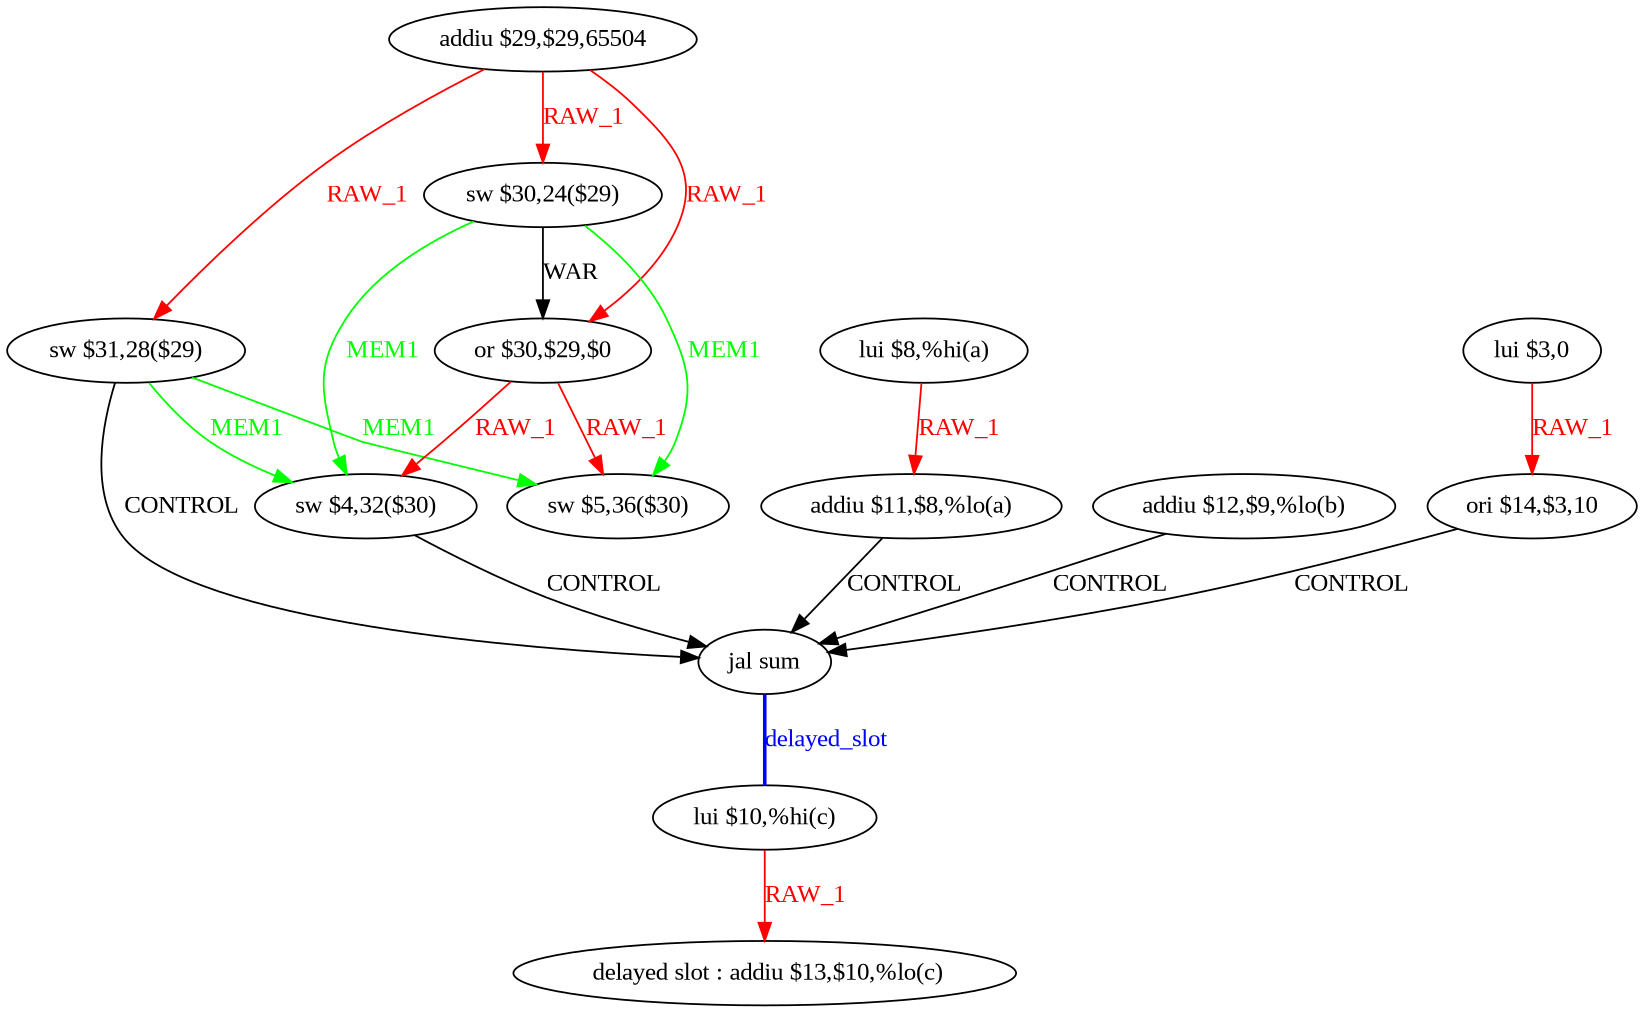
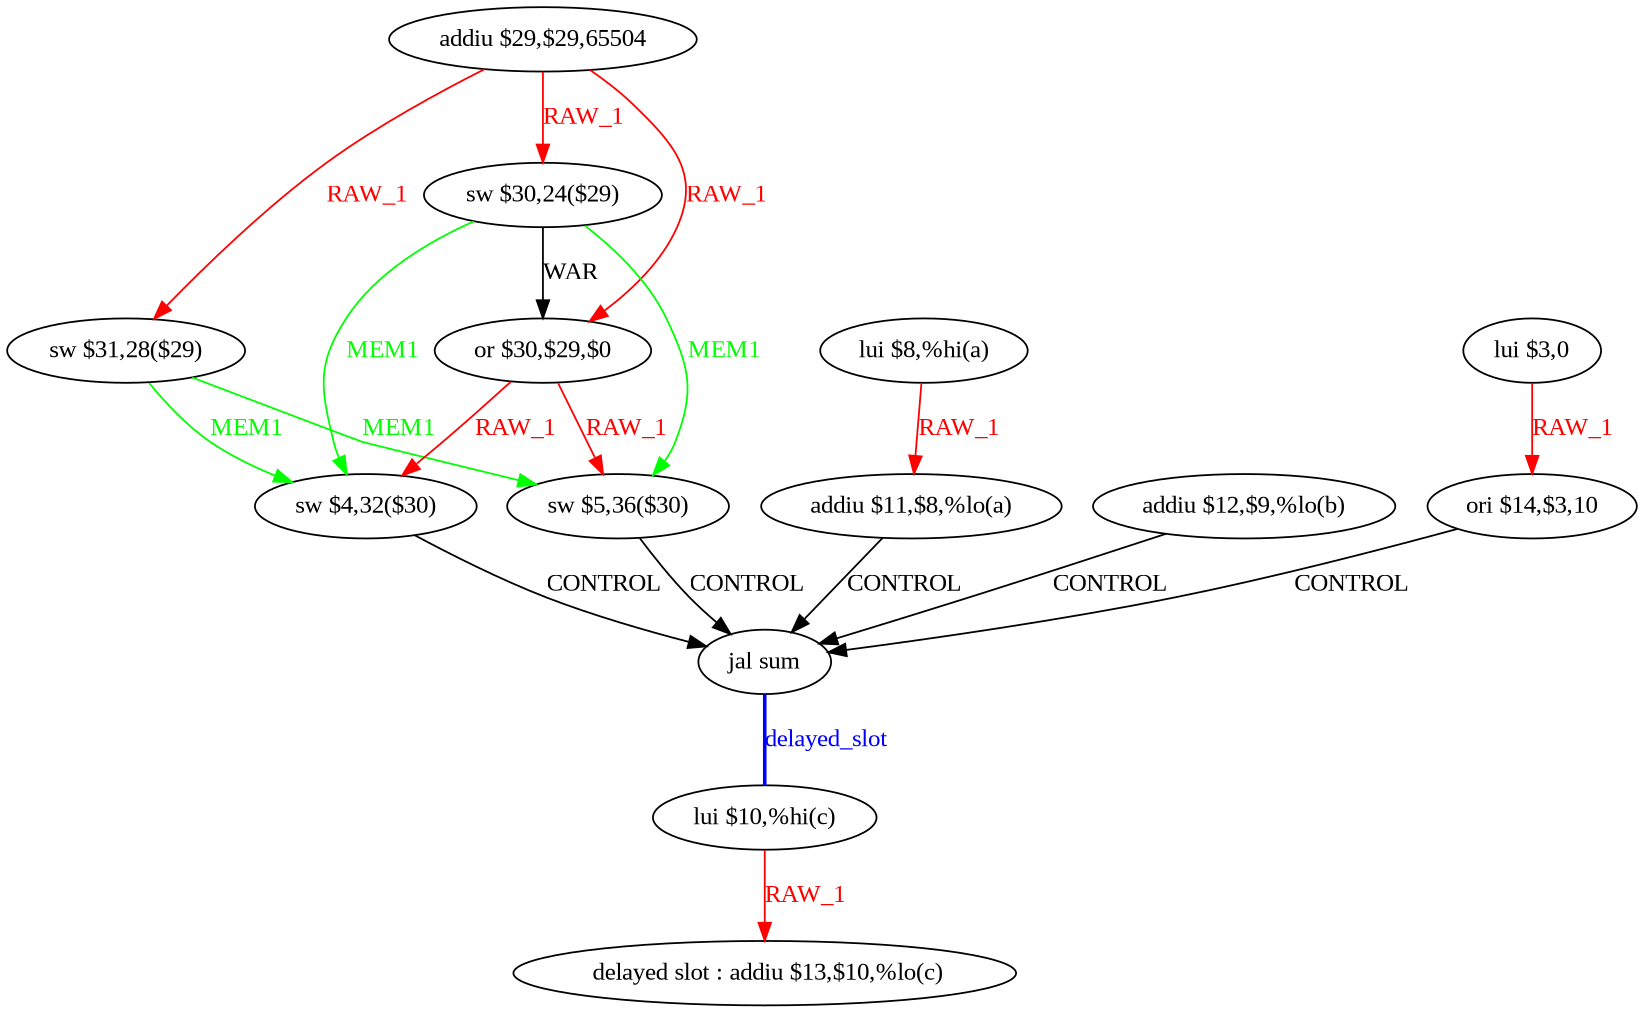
(314, 616) -> (676, 583)
